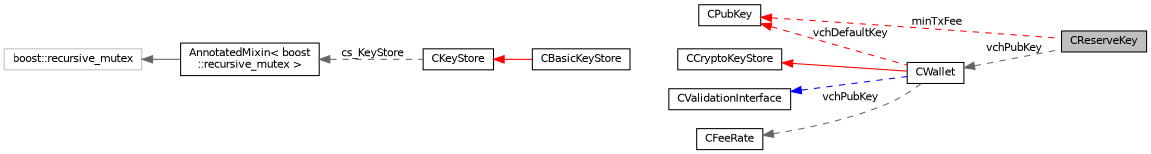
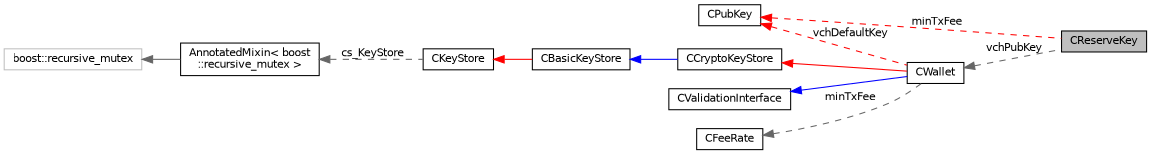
none -> (659, 59)
(854, 83) -> (854, 83)
(849, 98) -> (849, 98)
